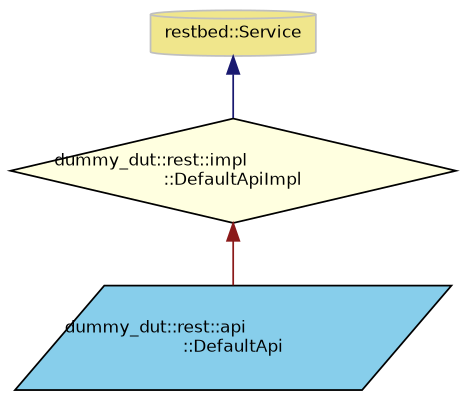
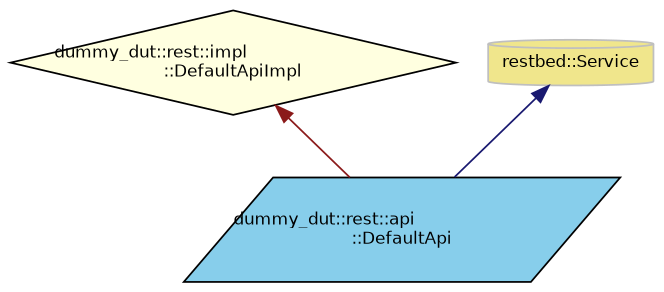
(233, 96) -> (495, 138)
